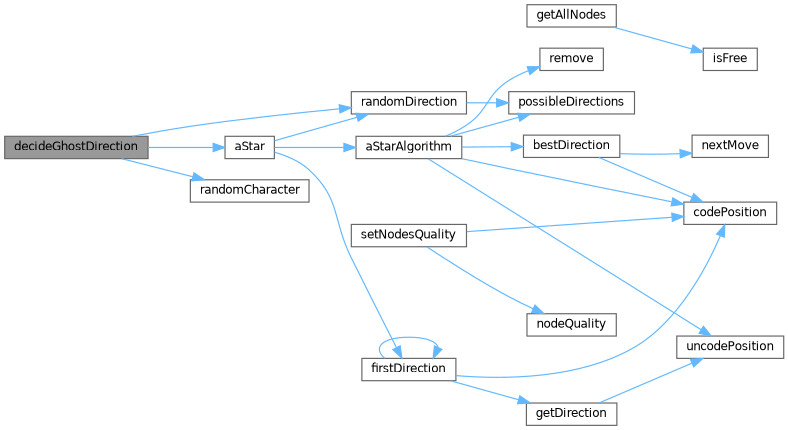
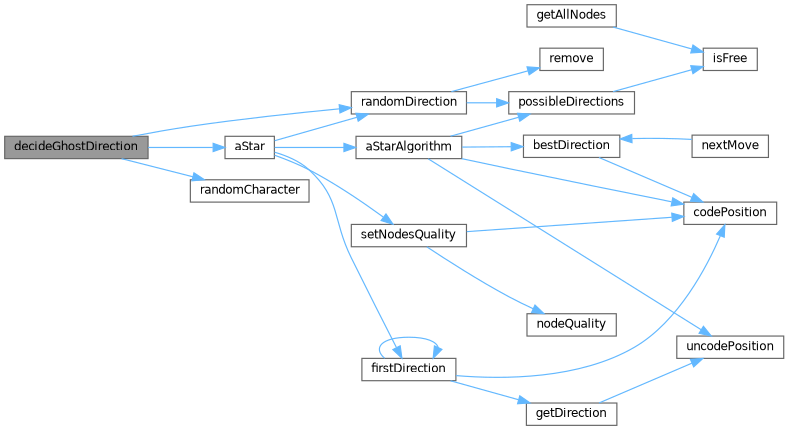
none -> (652, 81)
(482, 110) -> (490, 81)
(650, 154) -> (662, 138)
none -> (331, 182)
